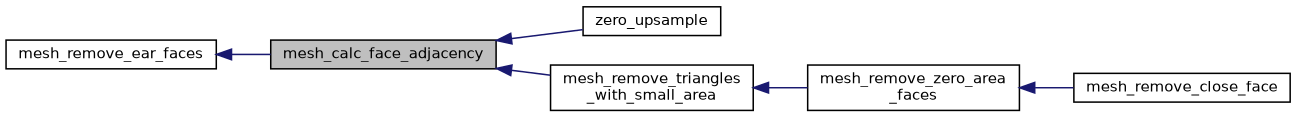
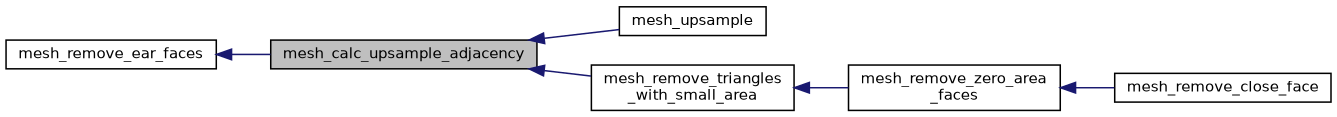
(652, 21) -> (693, 21)
(383, 54) -> (404, 54)
